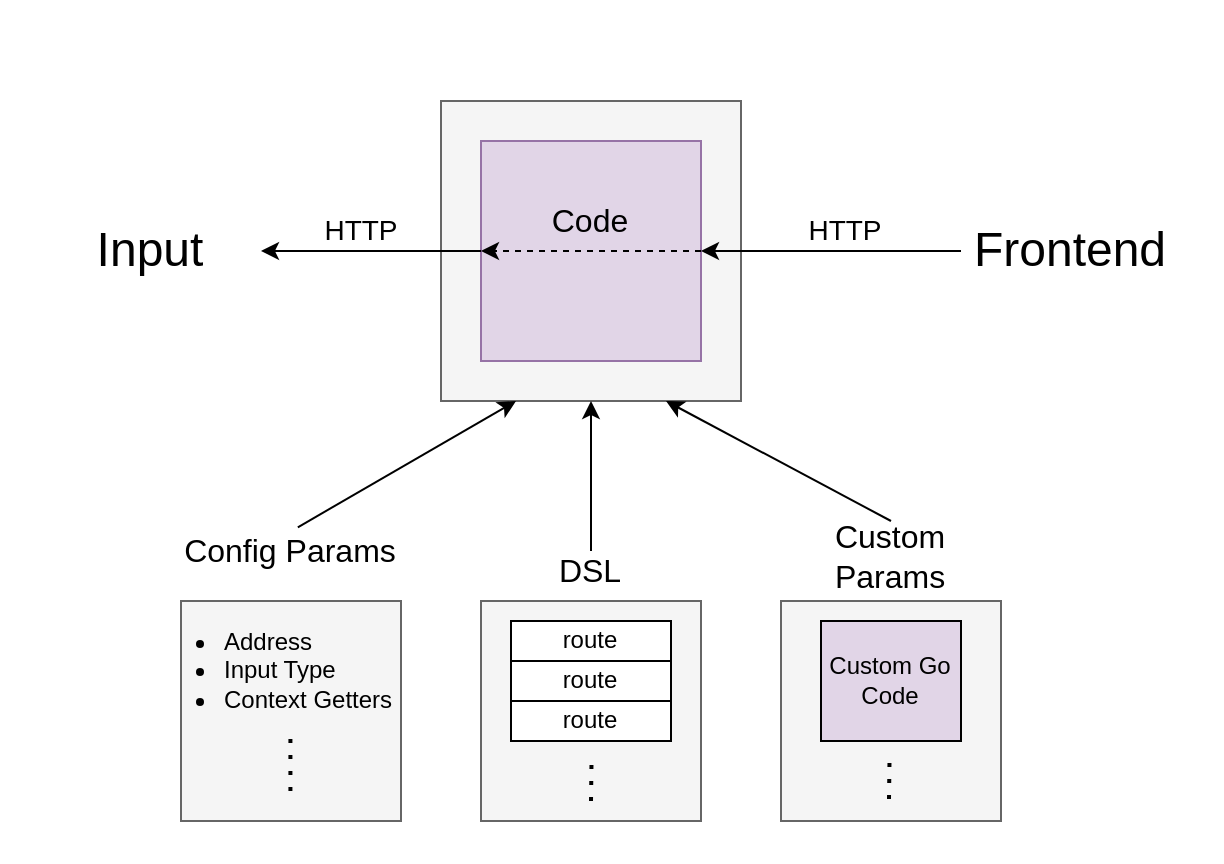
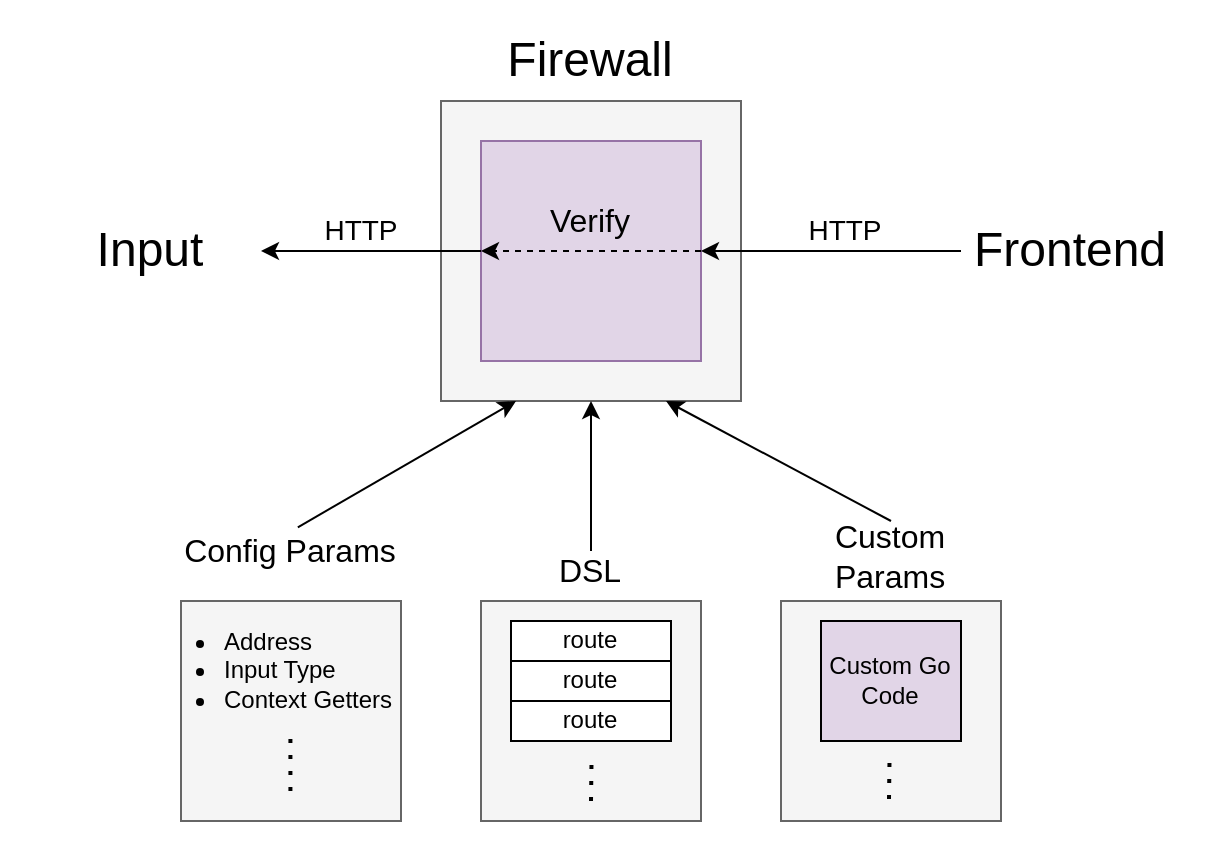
none -> (591, 61)
(591, 221) -> (591, 221)
